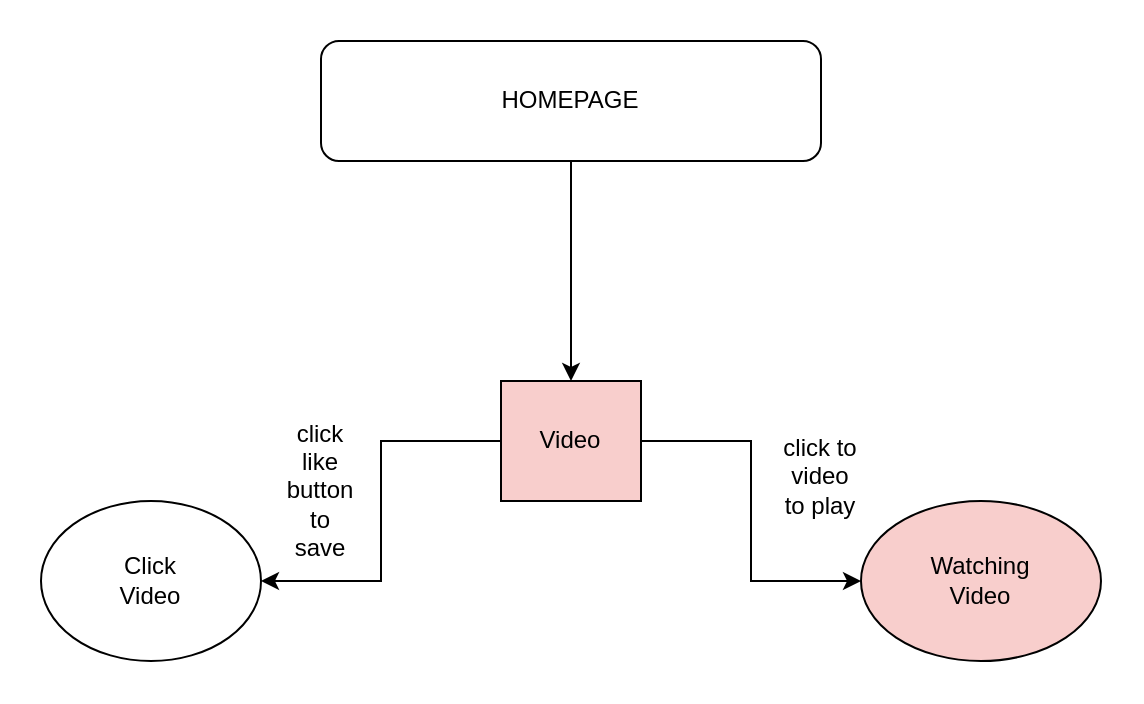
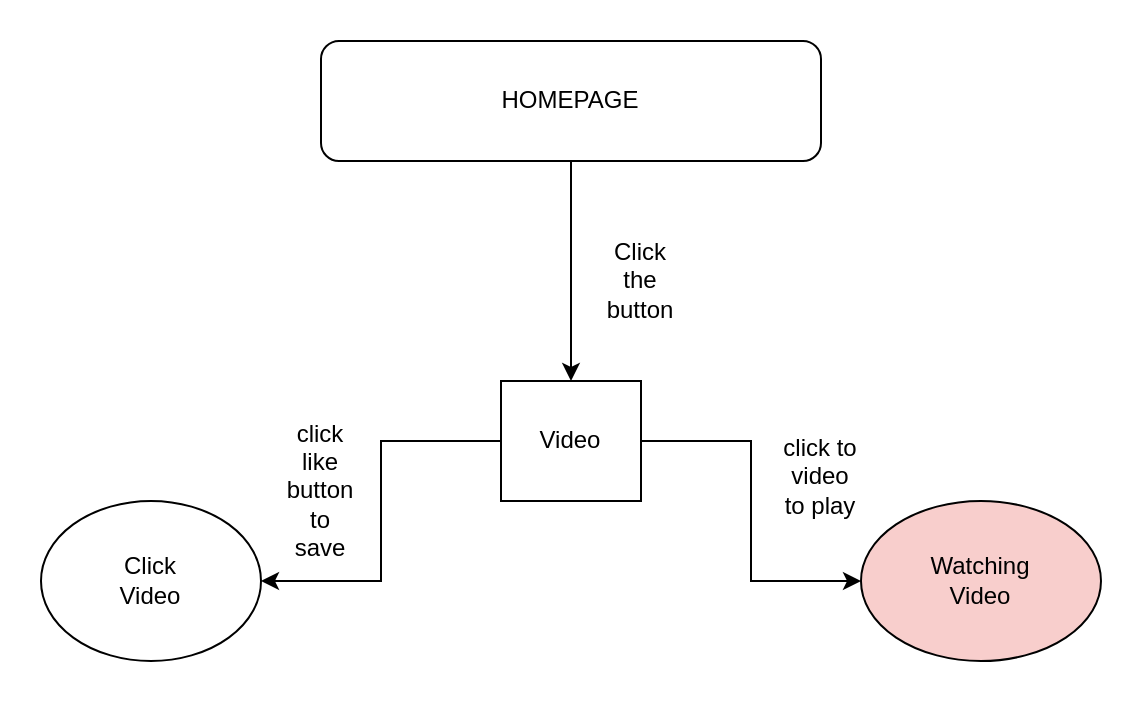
none -> (641, 281)
(571, 441) -> (571, 441)
